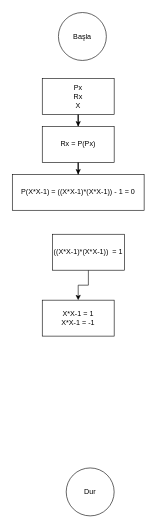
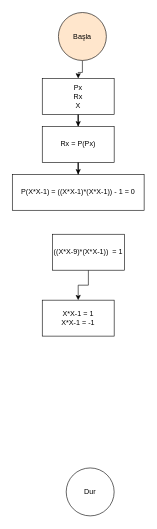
(83, 36) -> (83, 36)
none -> (83, 69)
(89, 252) -> (89, 252)
